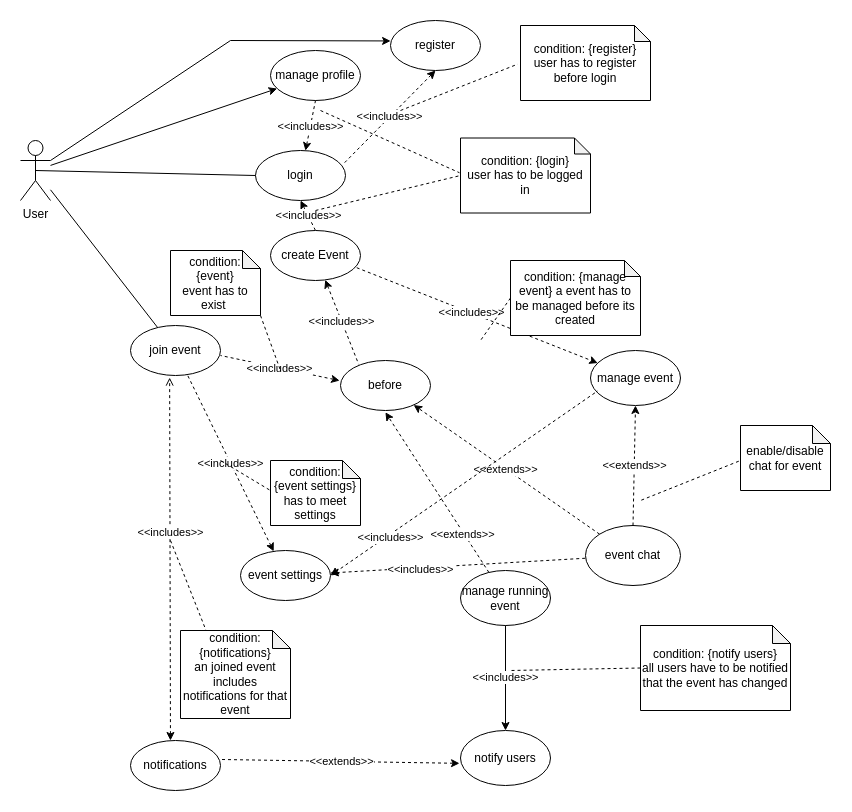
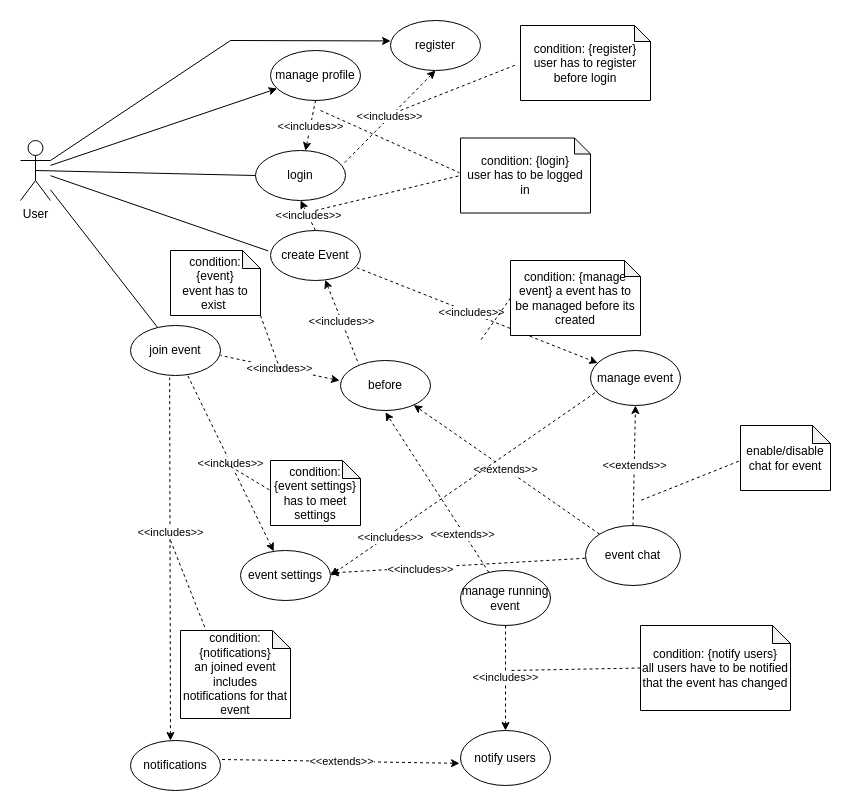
none -> (159, 213)
(170, 383) -> (170, 382)
(506, 649) -> (506, 649)
